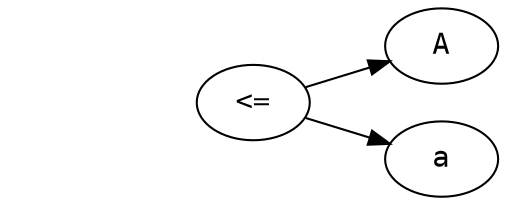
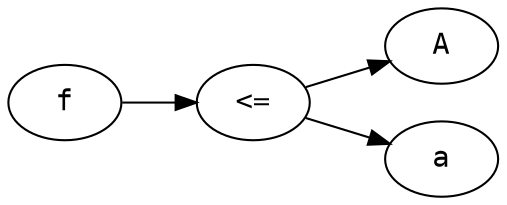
none -> (65, 103)
